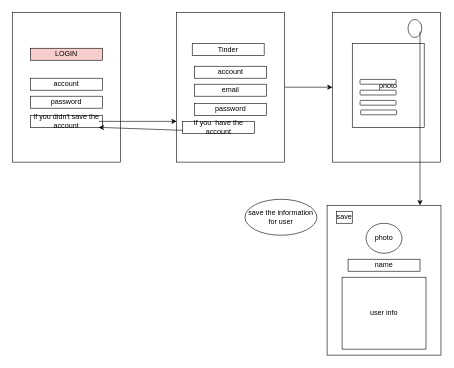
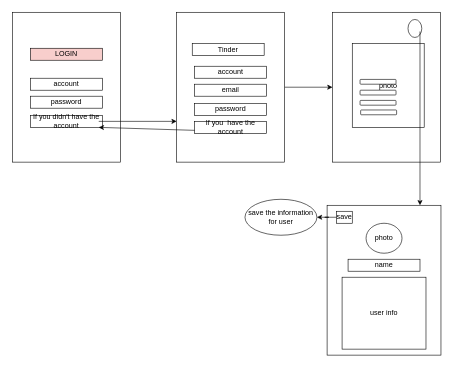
(66, 122) -> (66, 122)
(219, 128) -> (231, 128)
none -> (328, 218)
